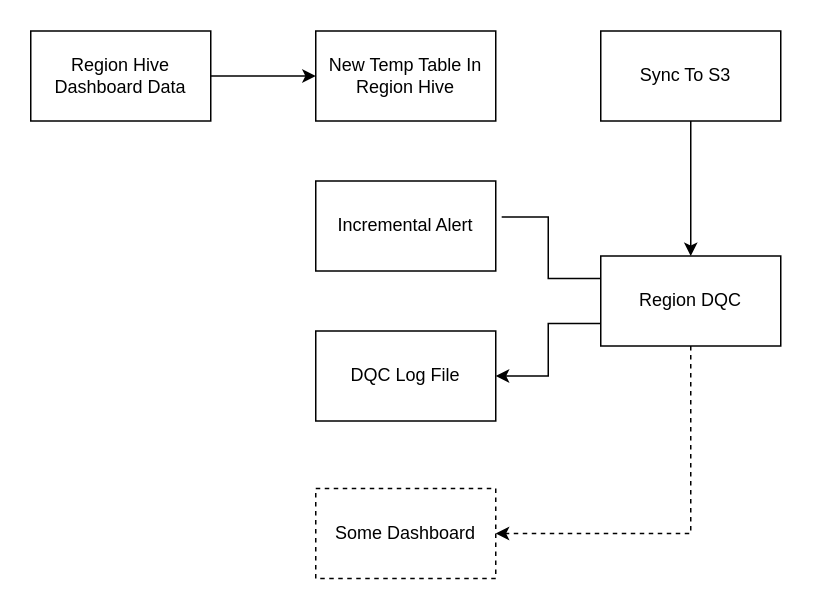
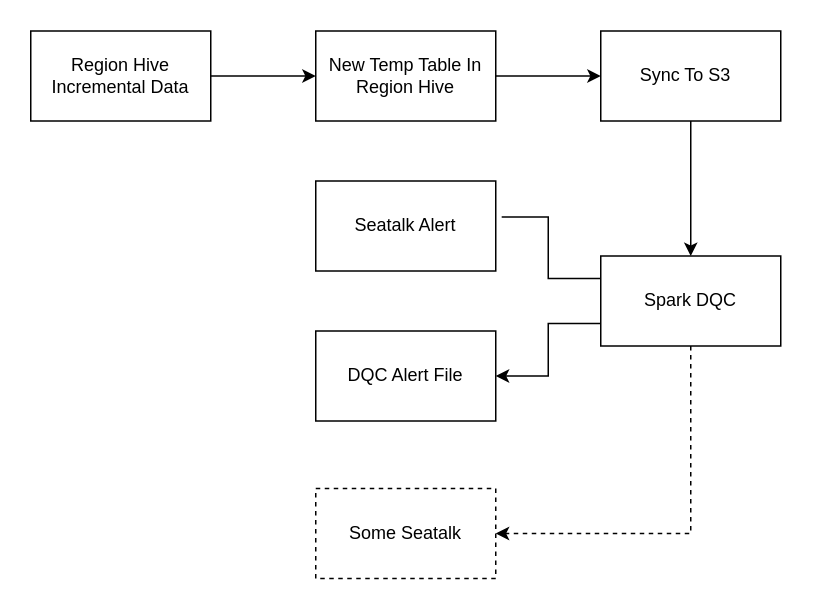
(121, 76) -> (121, 76)
none -> (543, 76)
(406, 226) -> (406, 226)
(691, 301) -> (691, 301)
(406, 376) -> (406, 376)
(406, 533) -> (406, 533)
